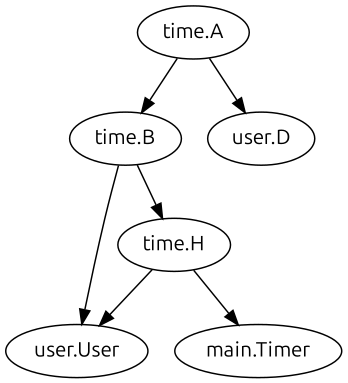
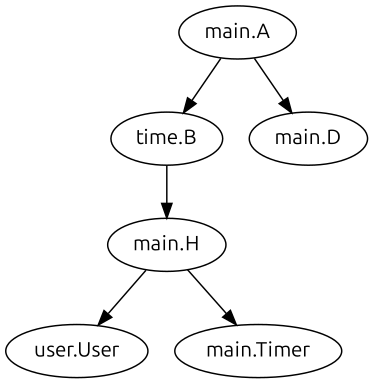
(193, 32) -> (238, 32)
(261, 139) -> (308, 139)
(100, 237) -> none
(174, 245) -> (167, 245)
